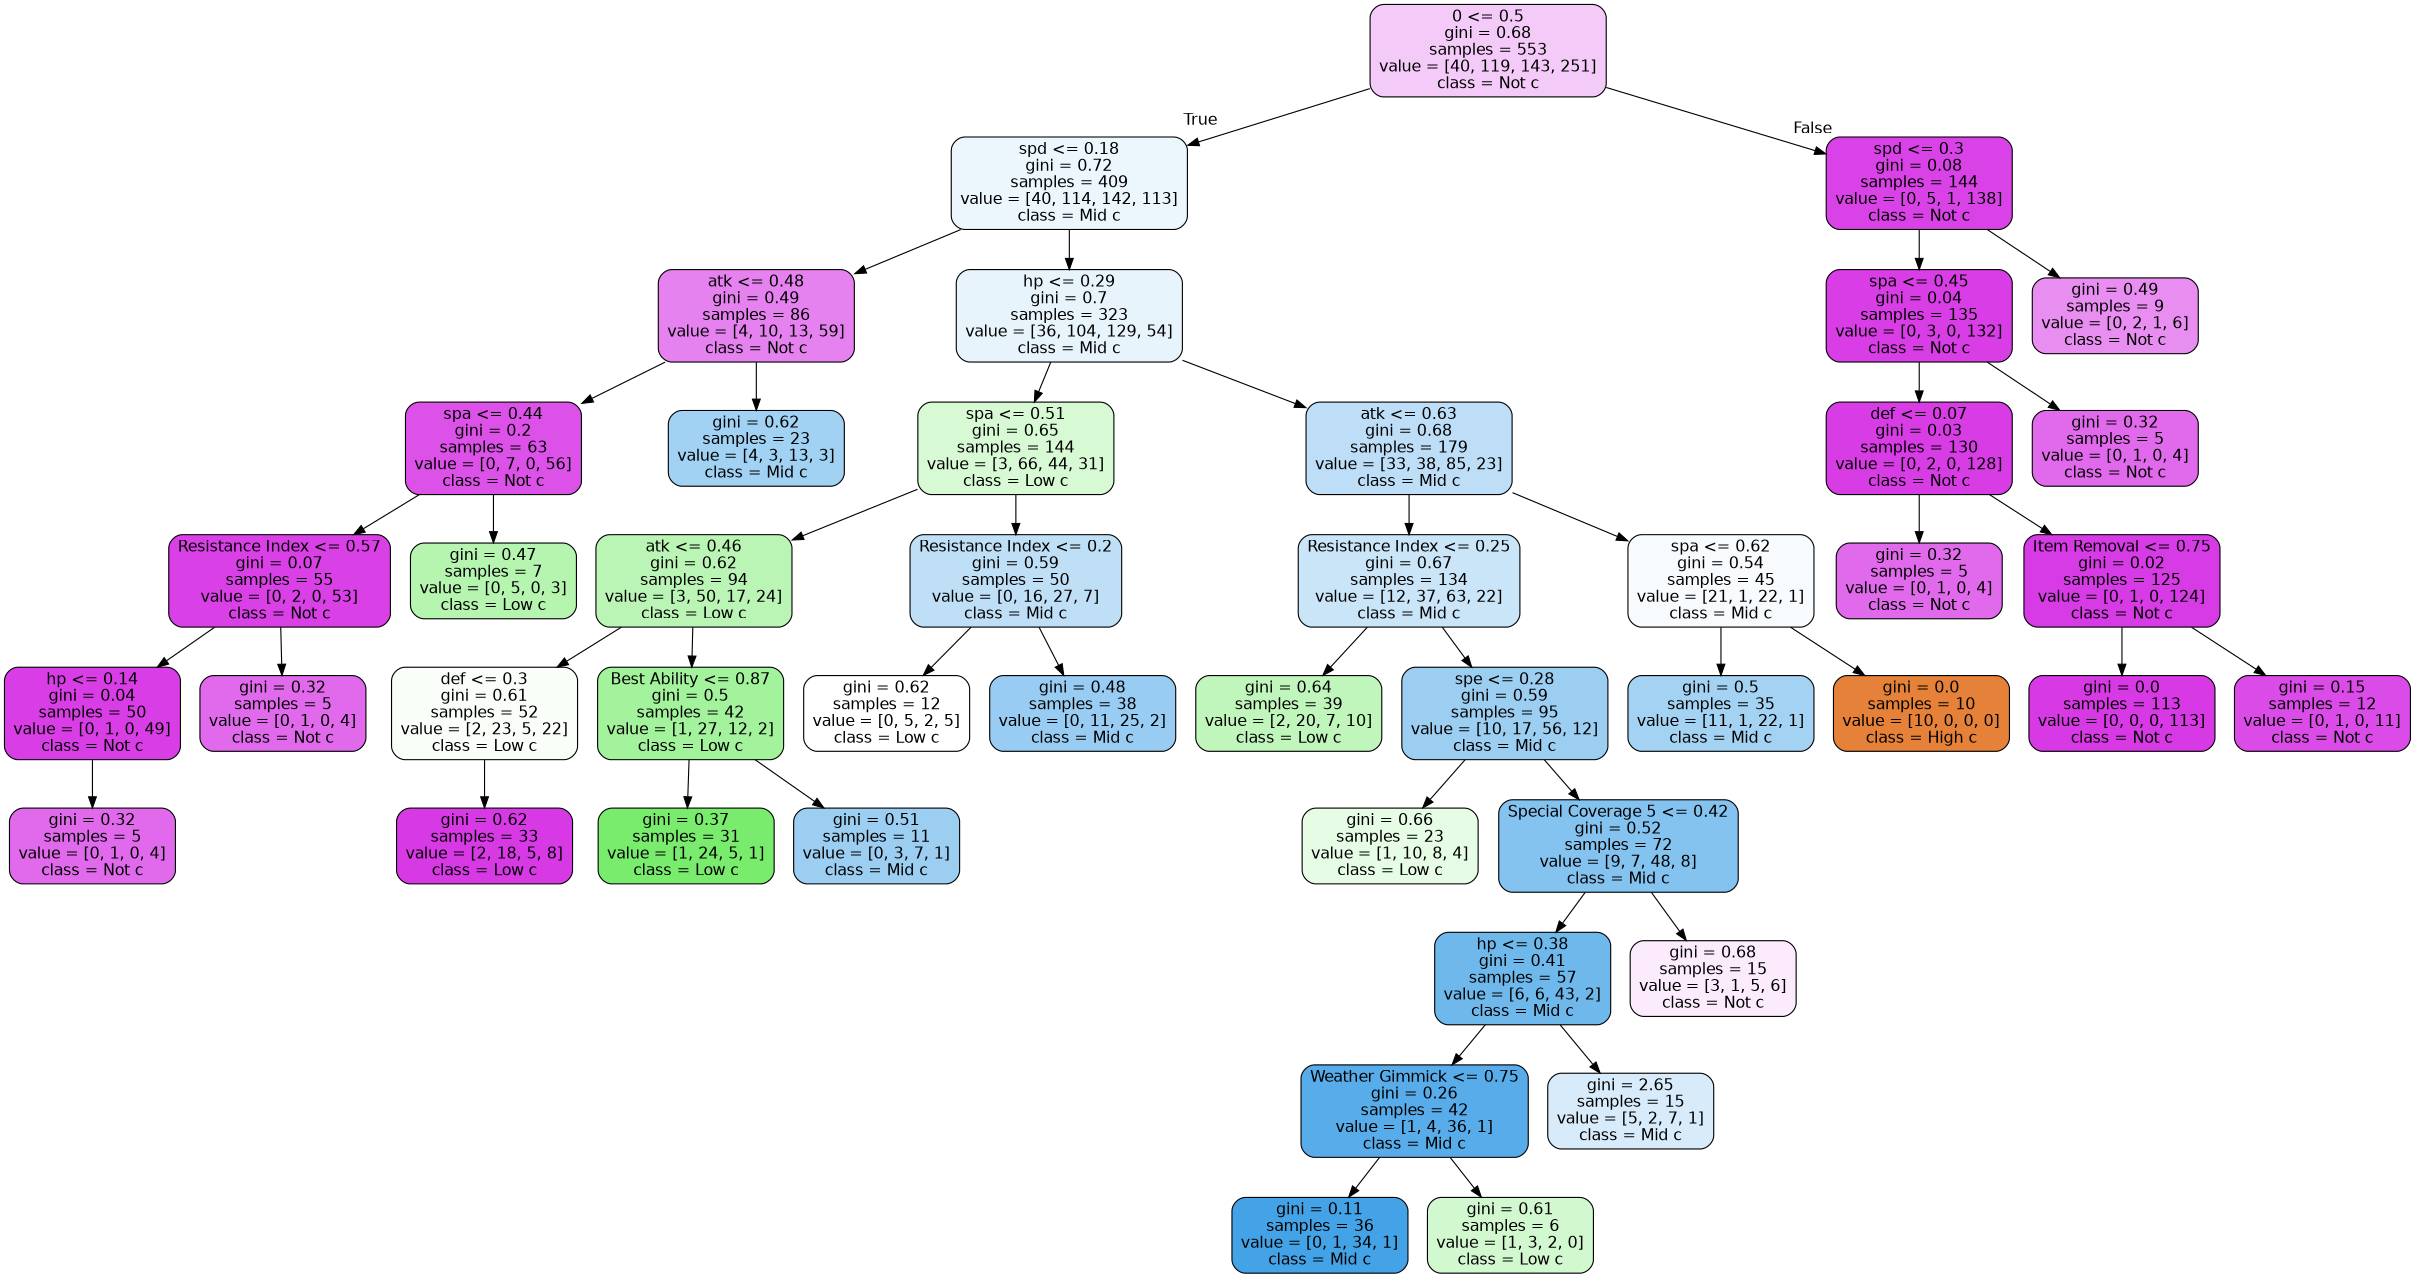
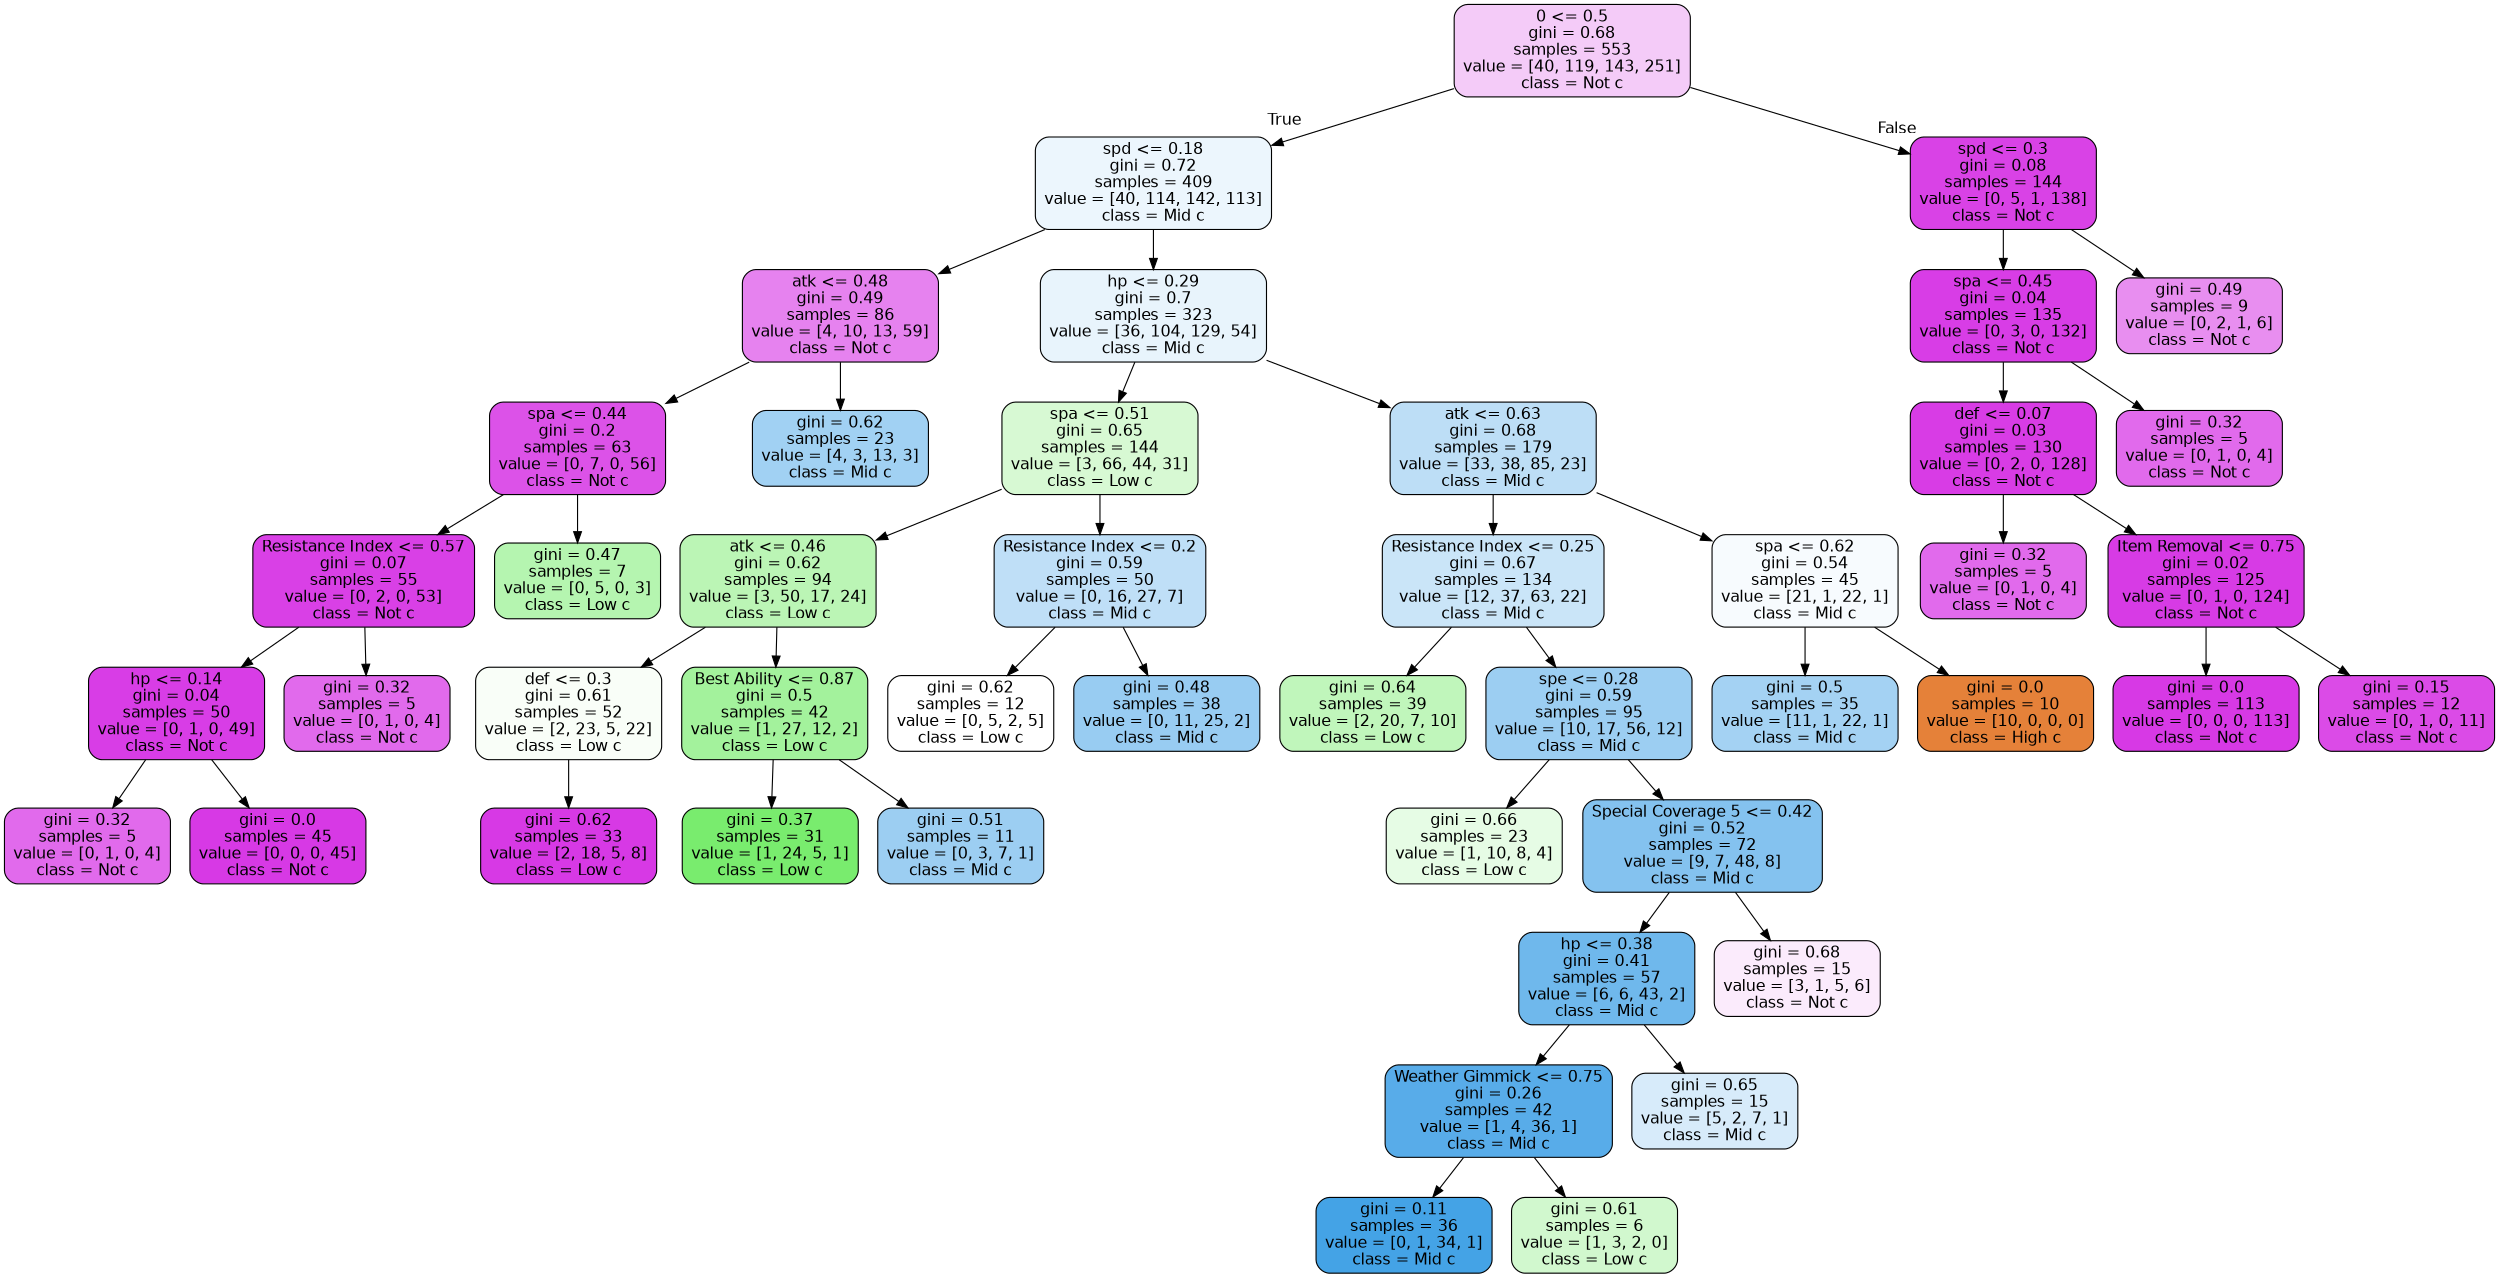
none -> (278, 846)
(1631, 1111) -> (1715, 1111)
